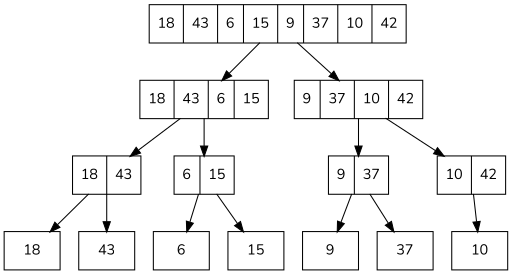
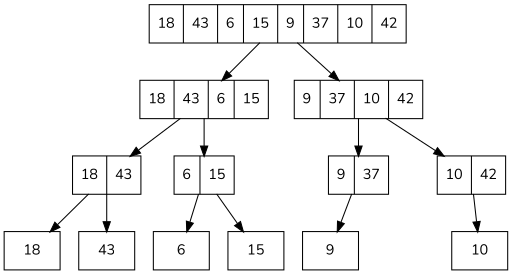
(405, 251) -> none
